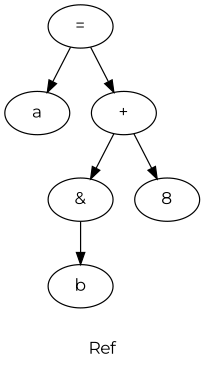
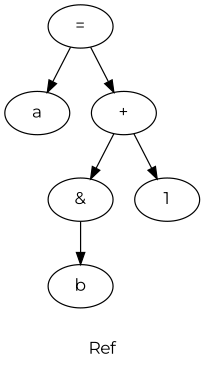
(167, 200) -> (167, 200)
